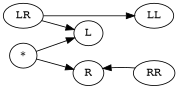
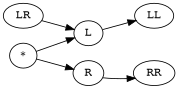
(85, 16) -> (115, 26)
(123, 67) -> (115, 79)
